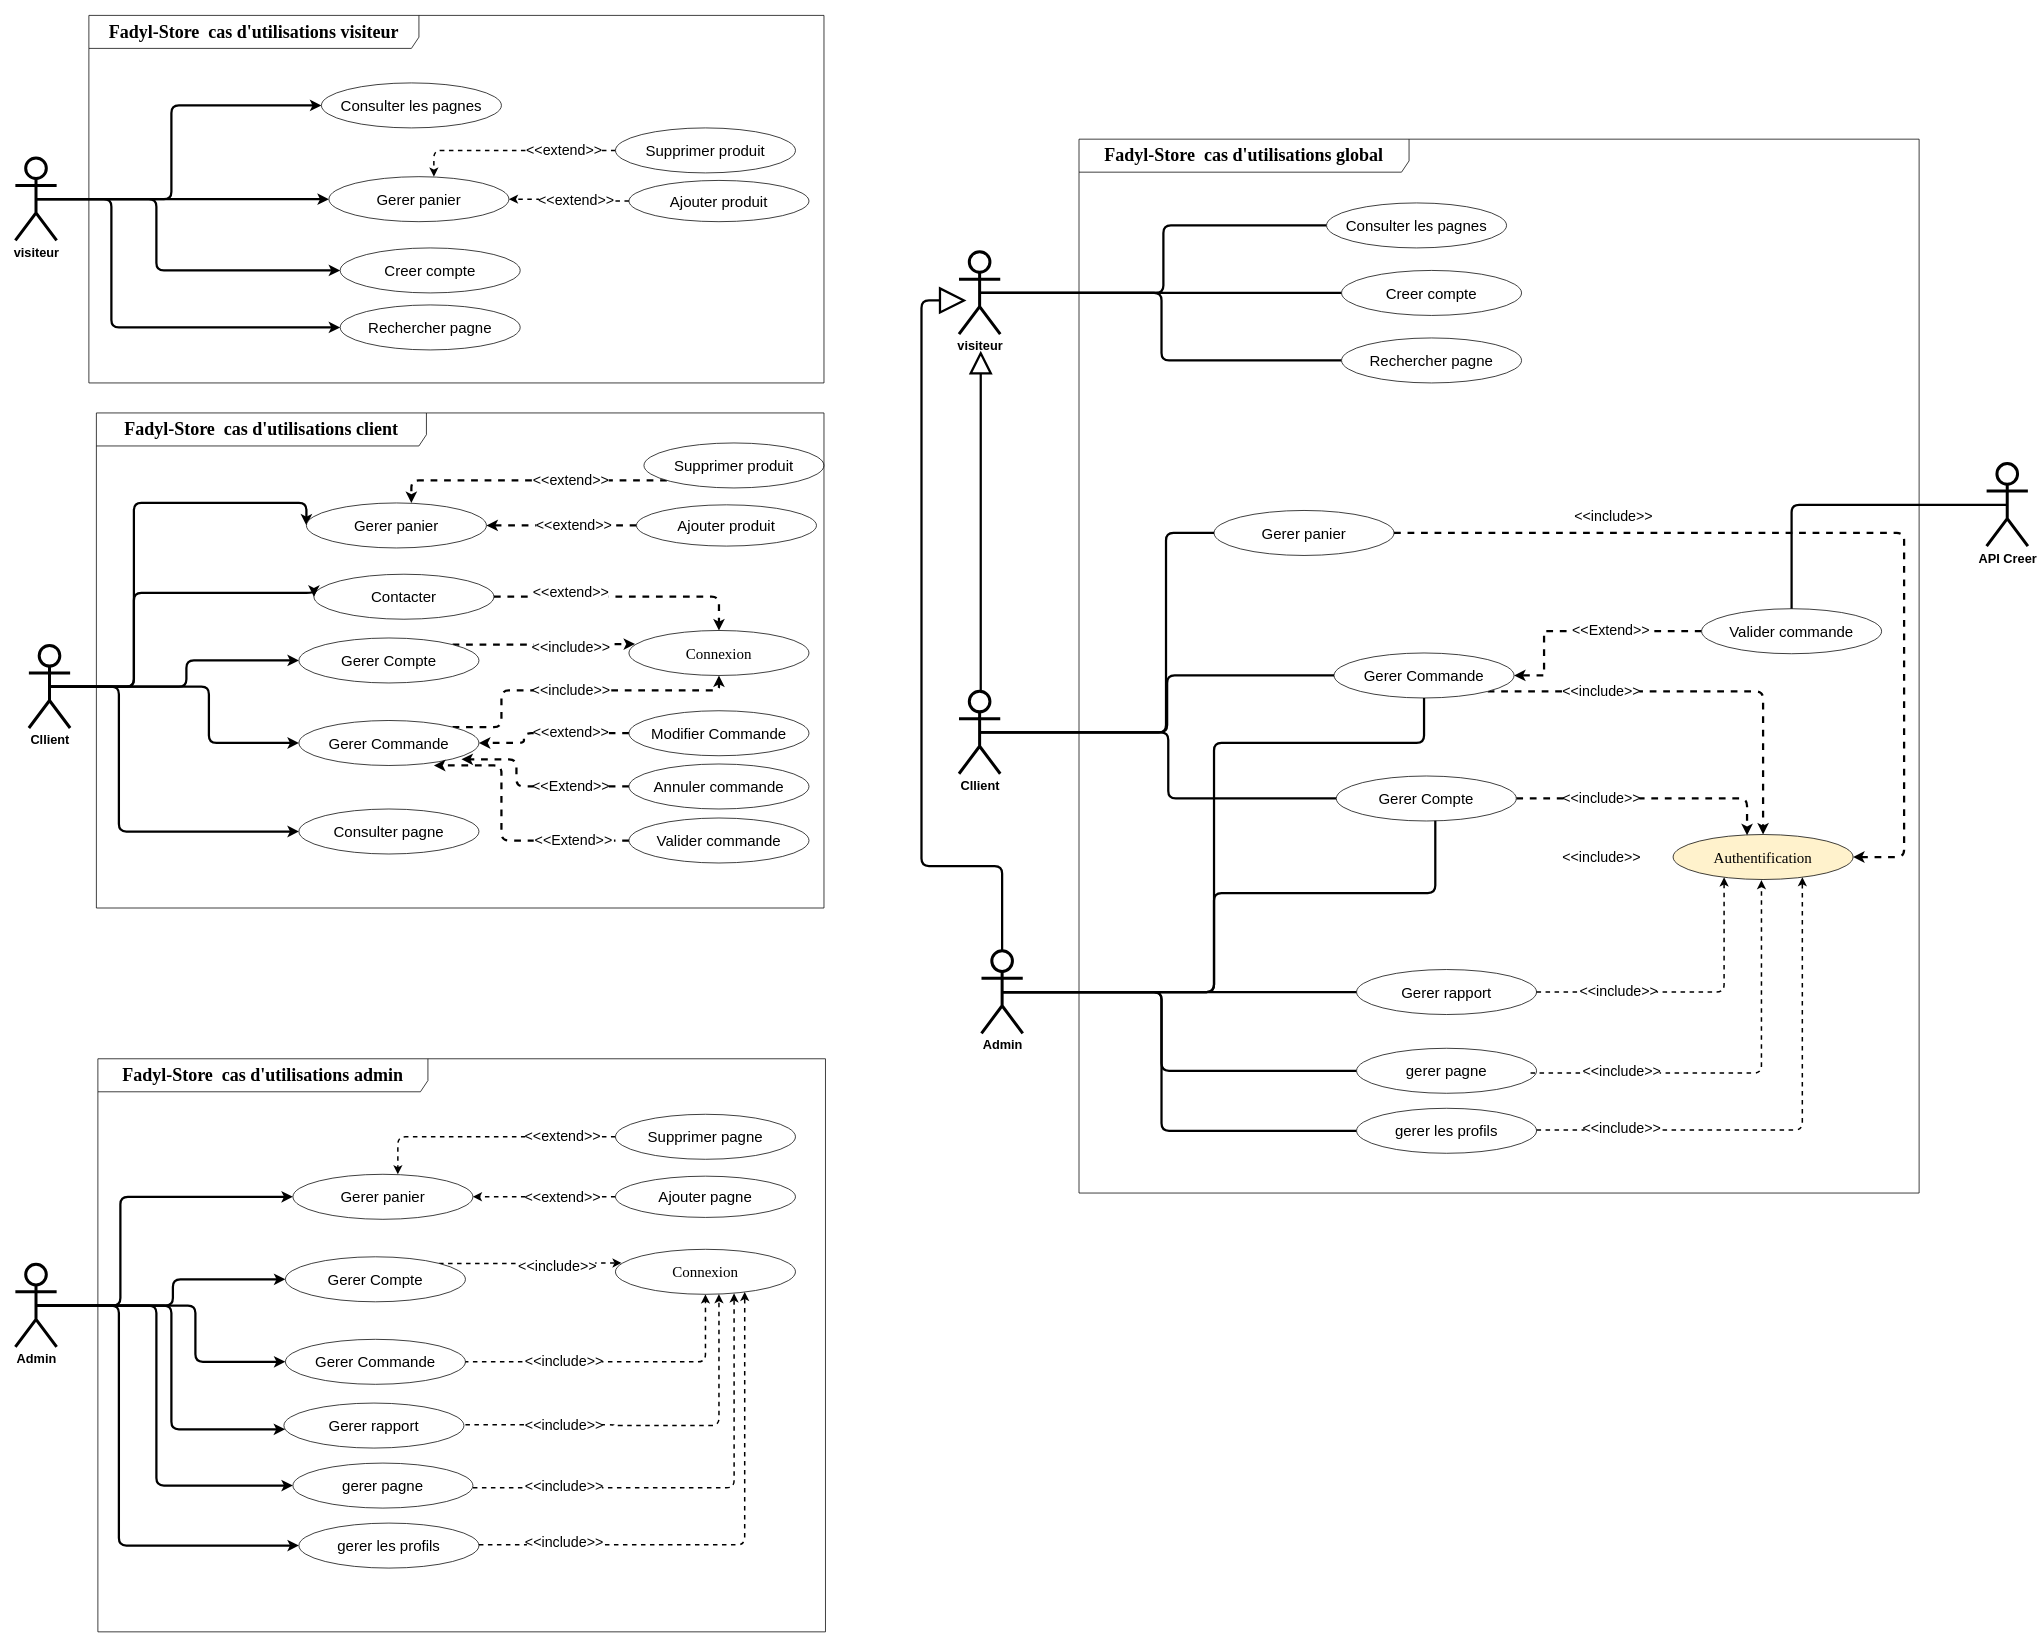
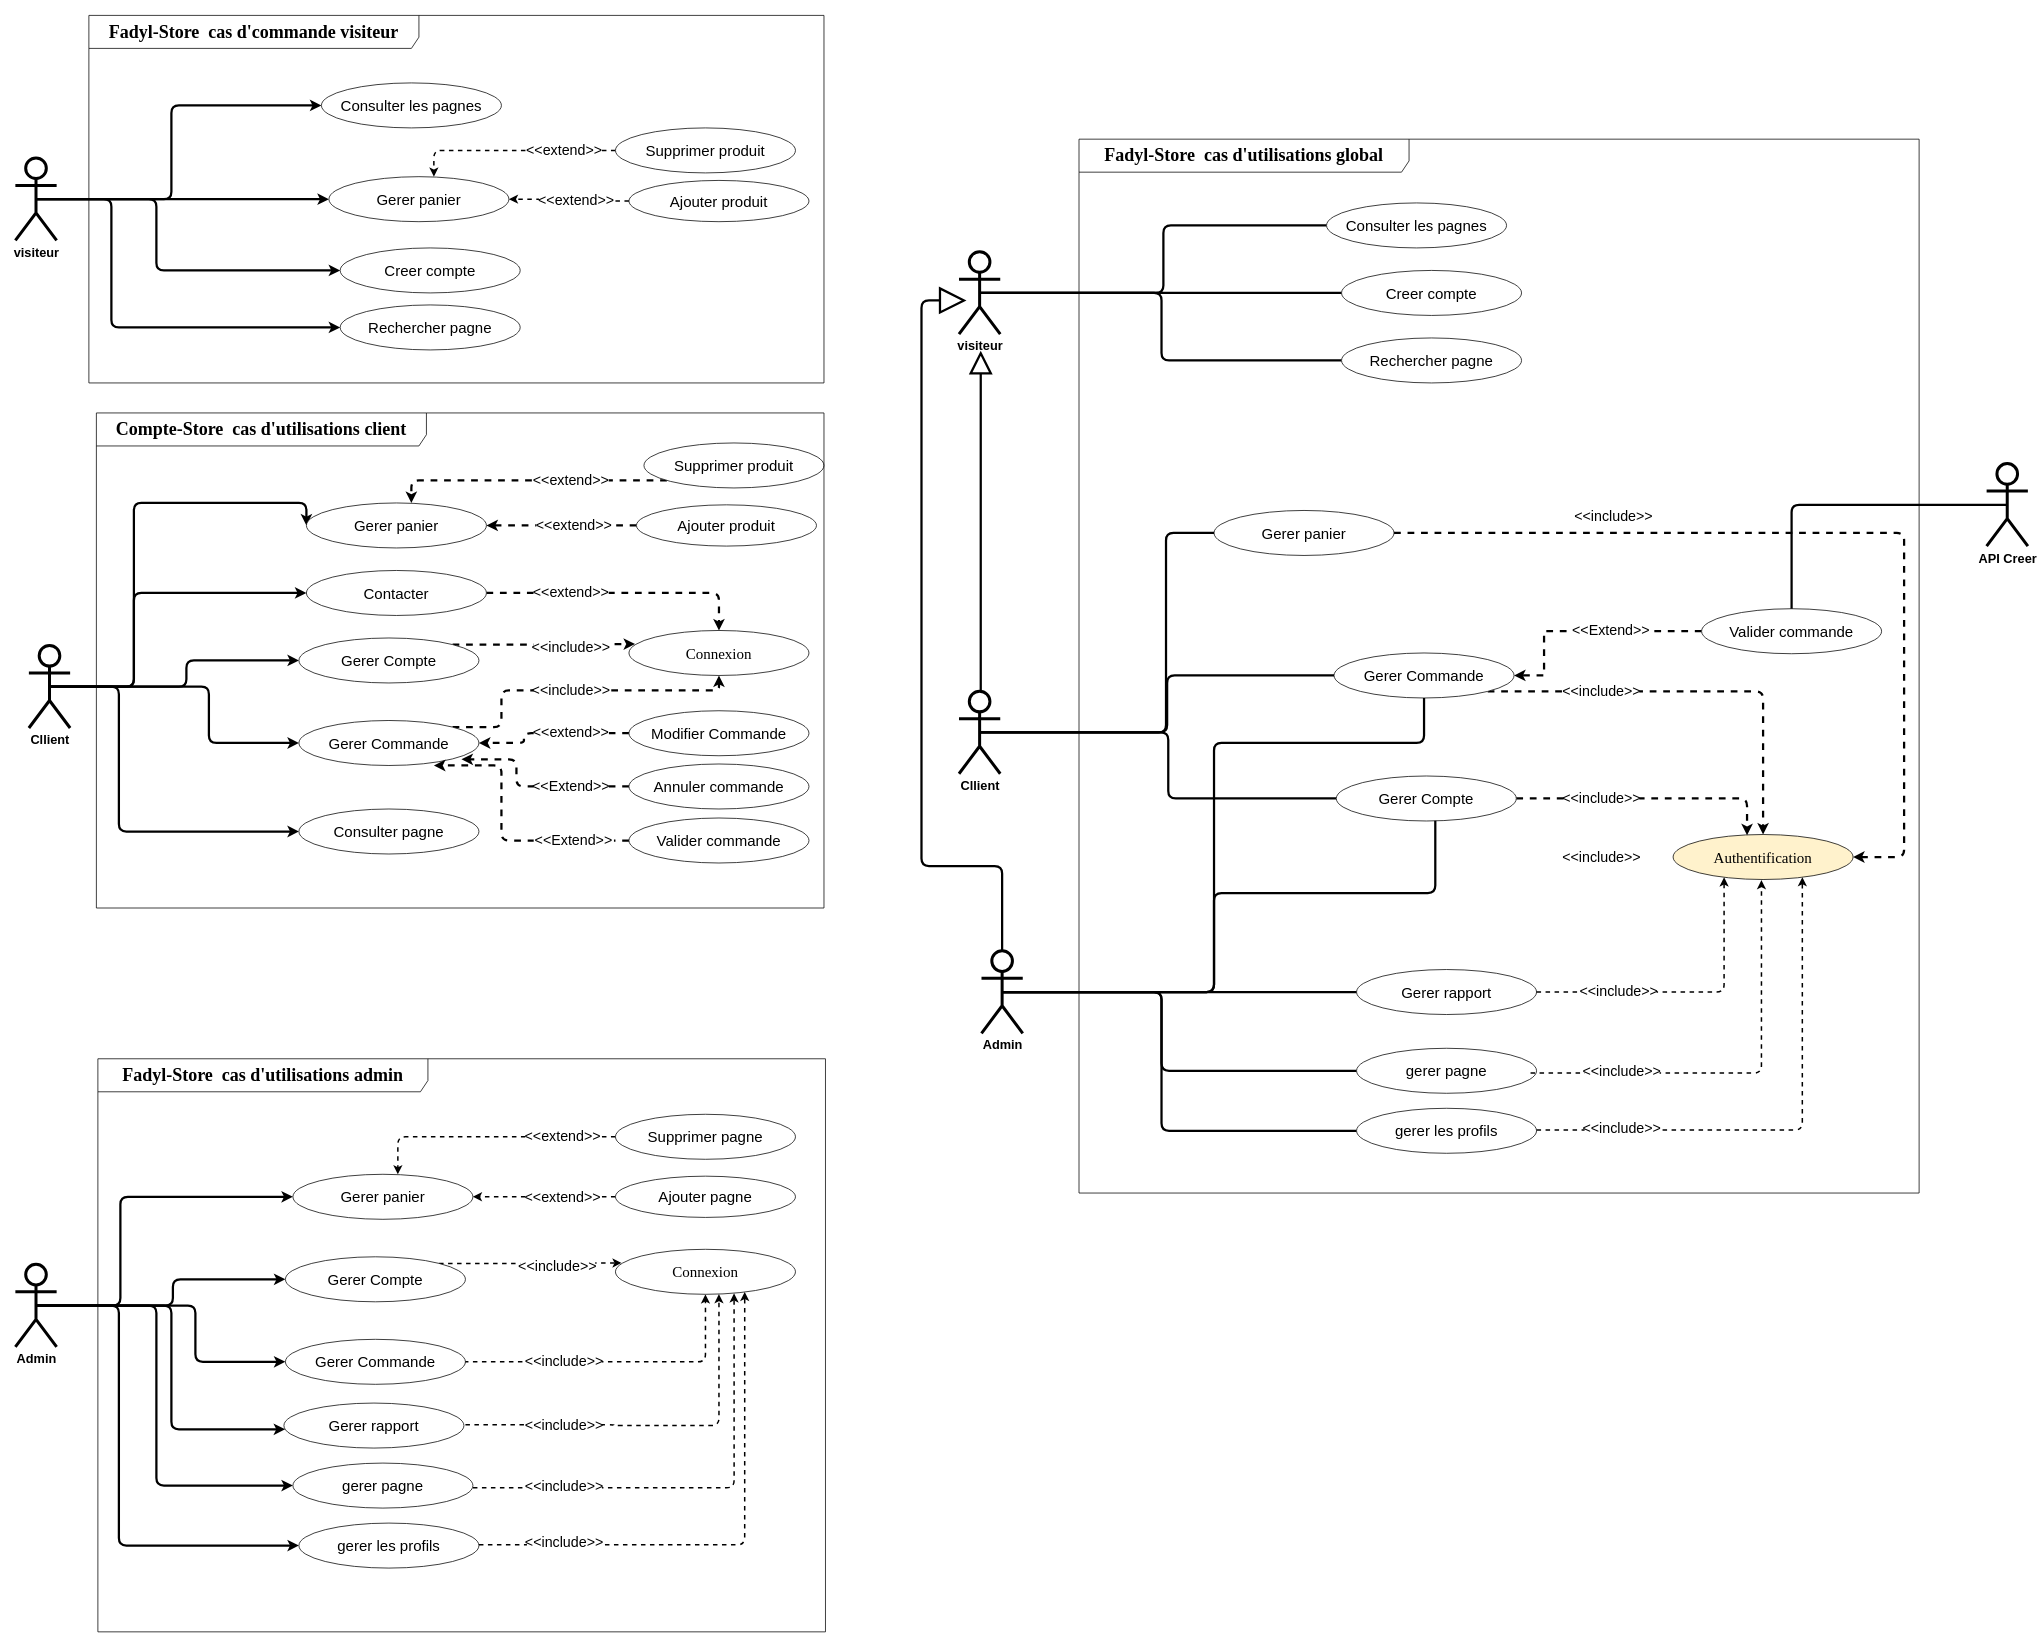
(254, 32) -> (254, 32)
(261, 429) -> (261, 429)
(404, 597) -> (396, 593)
